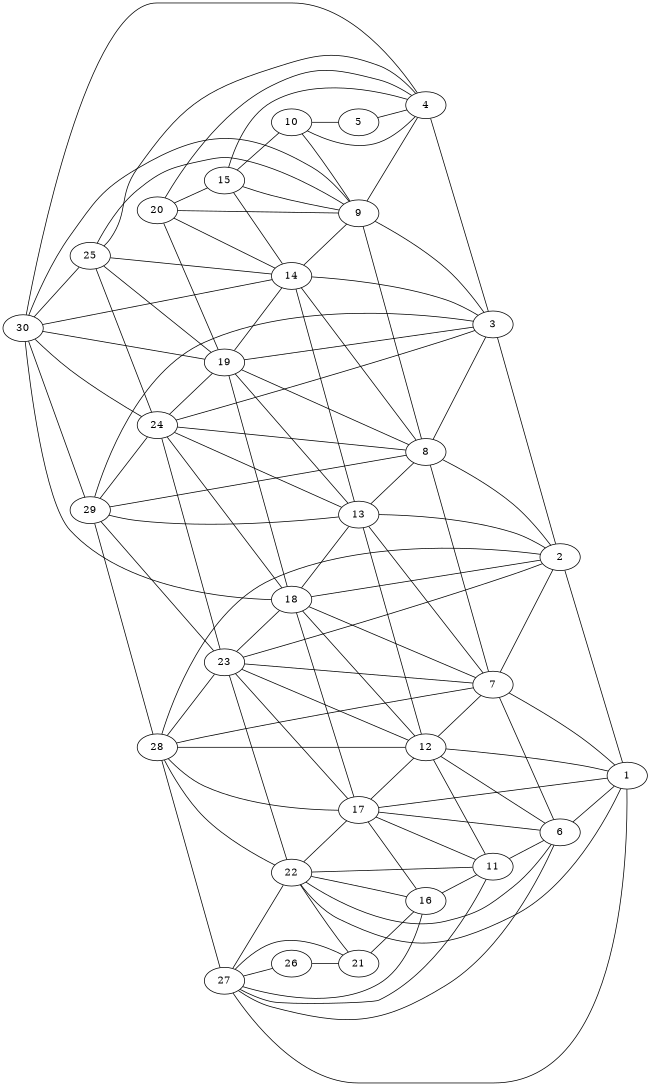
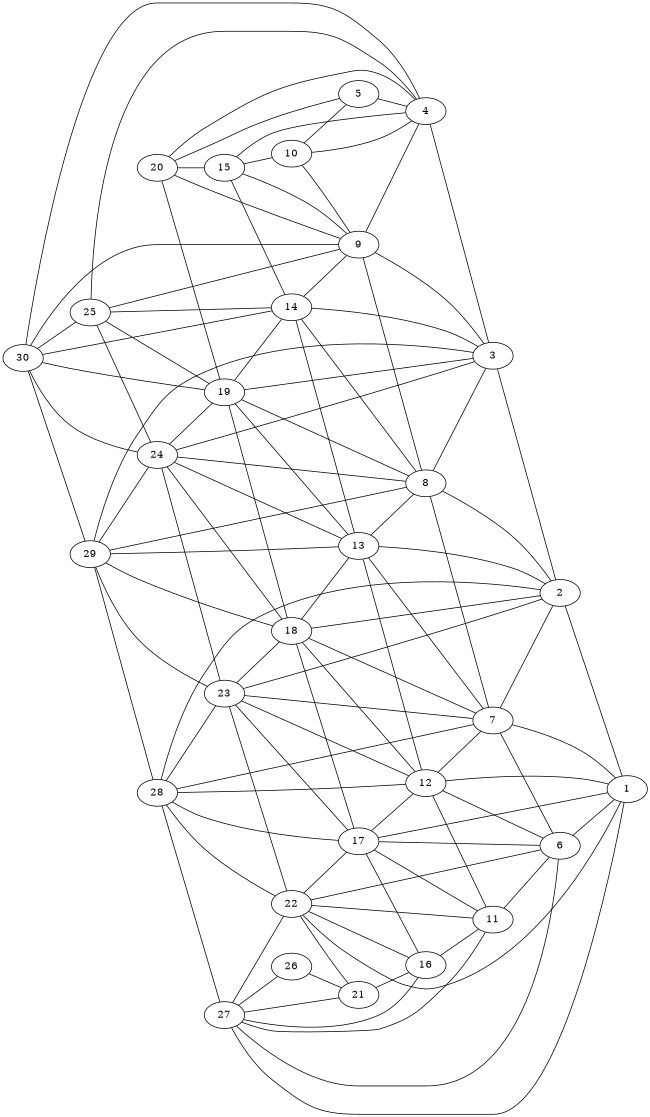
(225, 243) -> (255, 125)
(78, 538) -> (188, 598)
